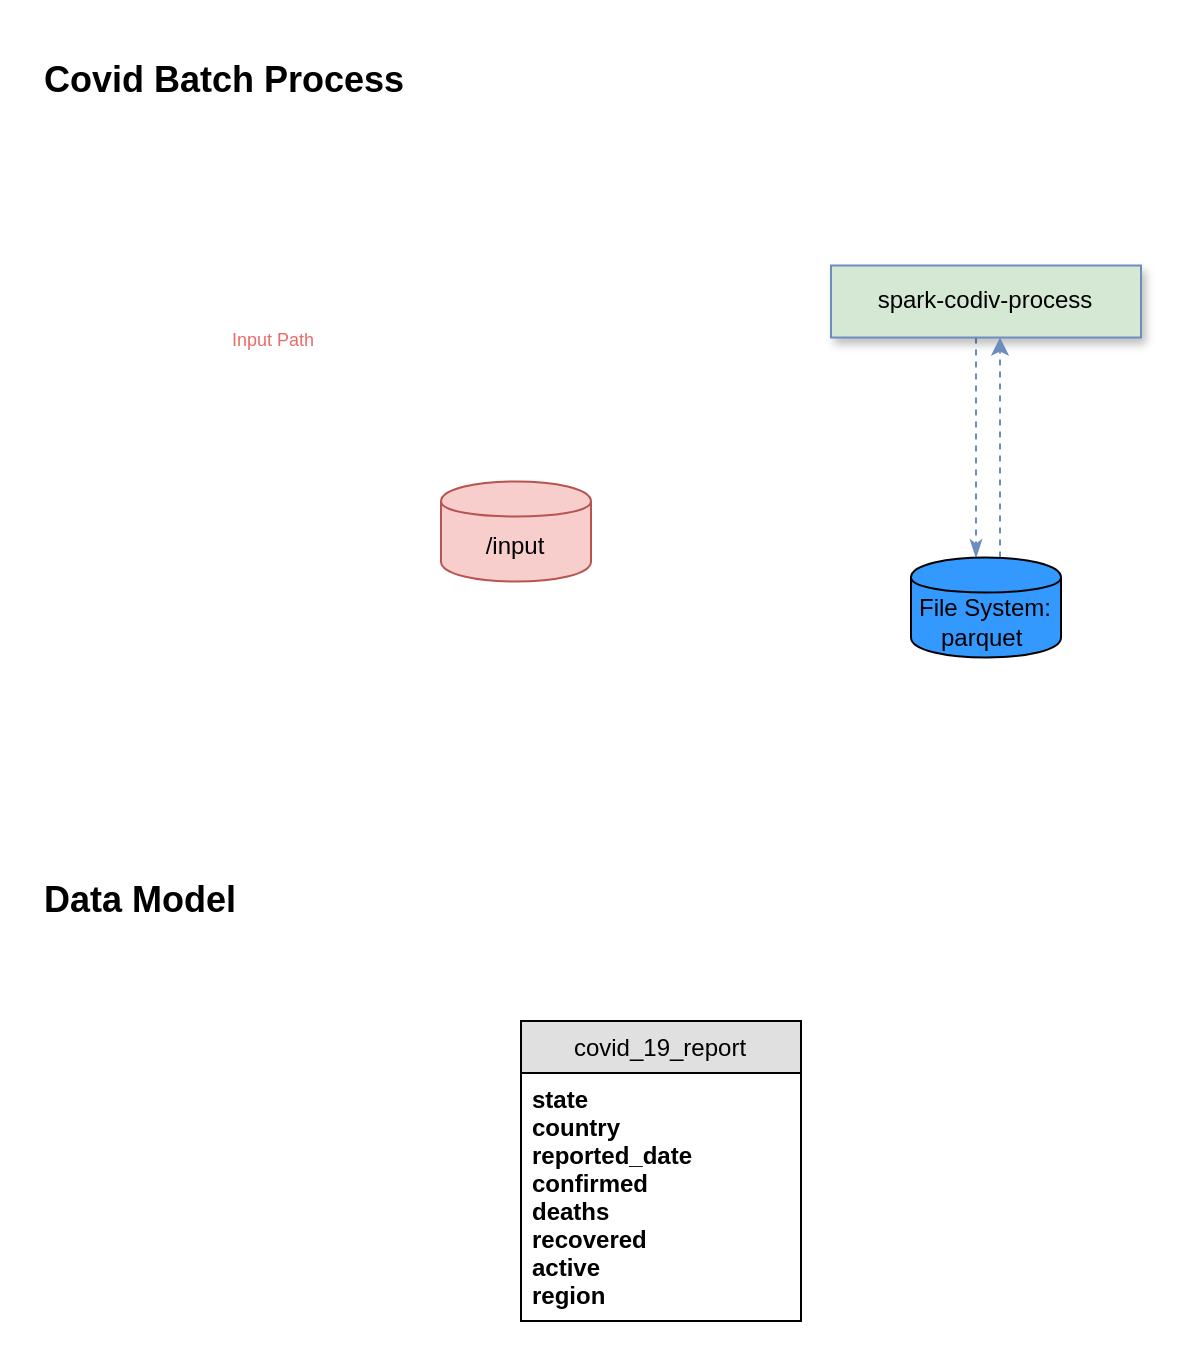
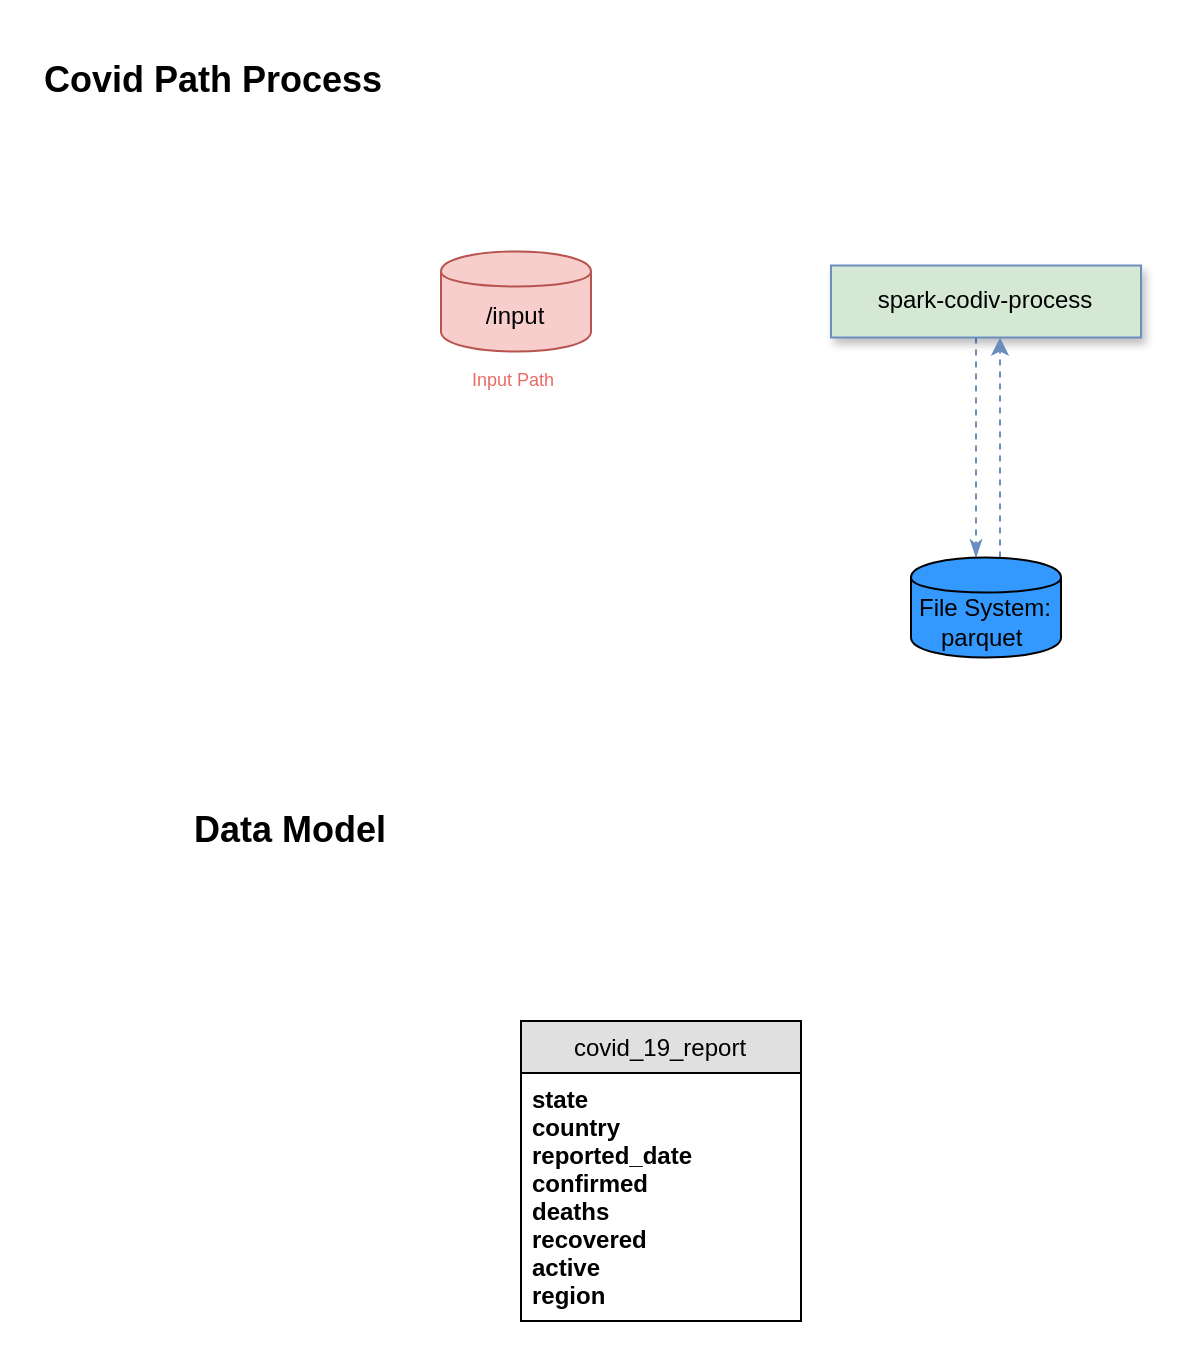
(222, 81) -> (212, 81)
(276, 341) -> (516, 381)
(516, 532) -> (516, 302)
(201, 901) -> (351, 831)
